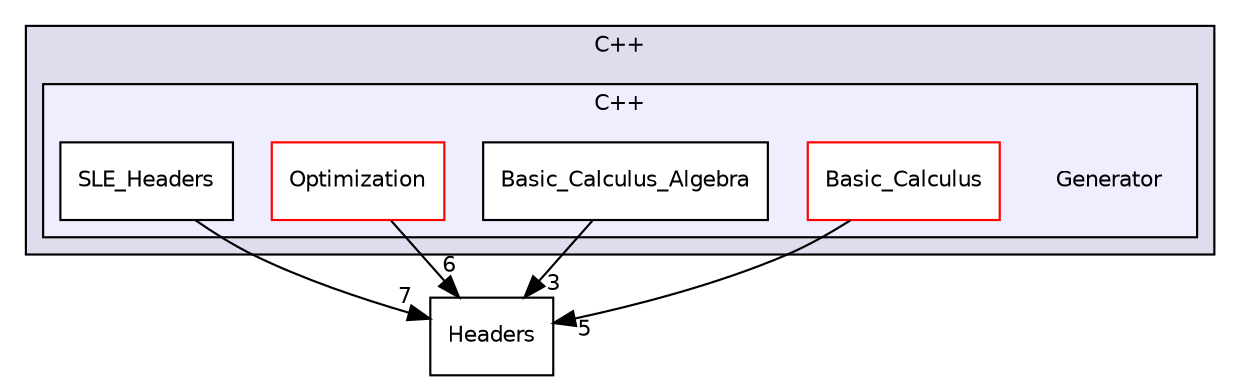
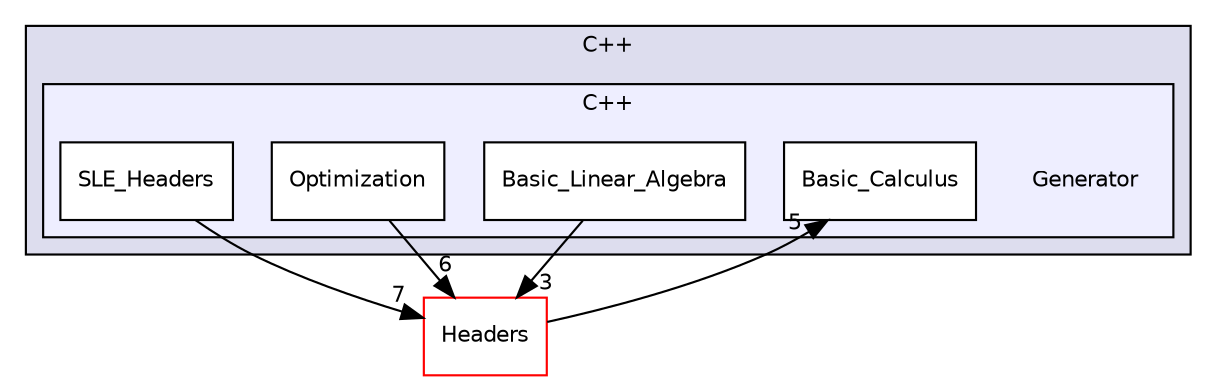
(358, 181) -> (358, 181)
(626, 181) -> (615, 181)
(904, 181) -> (880, 181)
(717, 281) -> (682, 286)
(492, 336) -> (485, 336)
